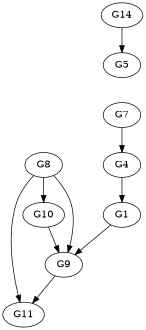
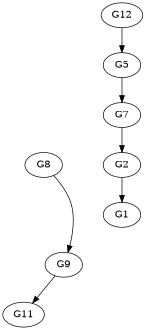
(122, 15) -> (122, 15)
none -> (122, 87)
(122, 165) -> (122, 165)
(44, 215) -> none
(11, 233) -> none
(96, 238) -> none
